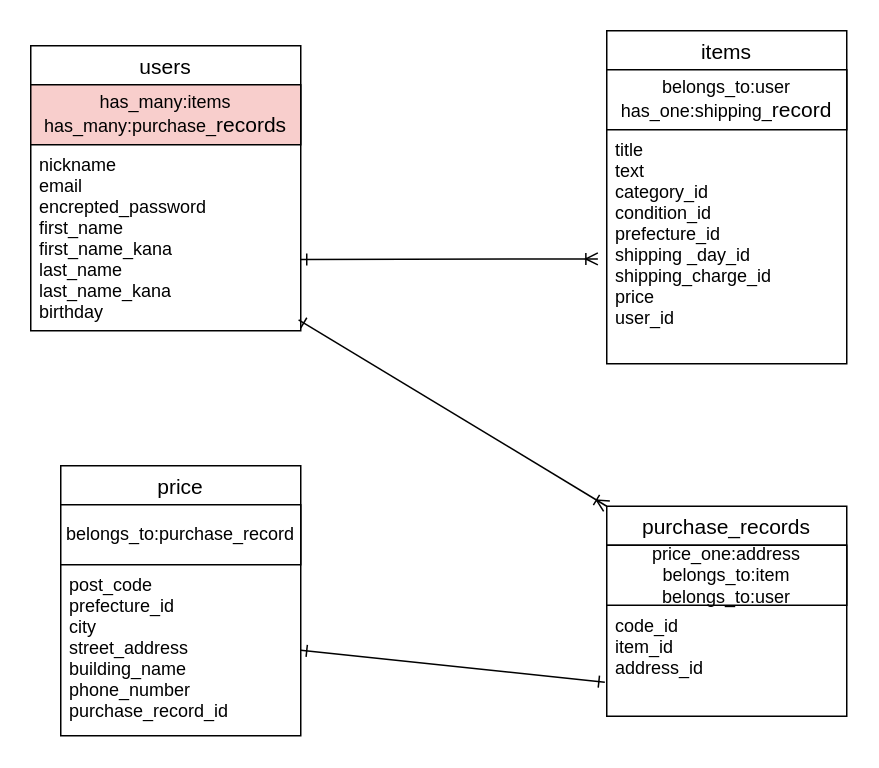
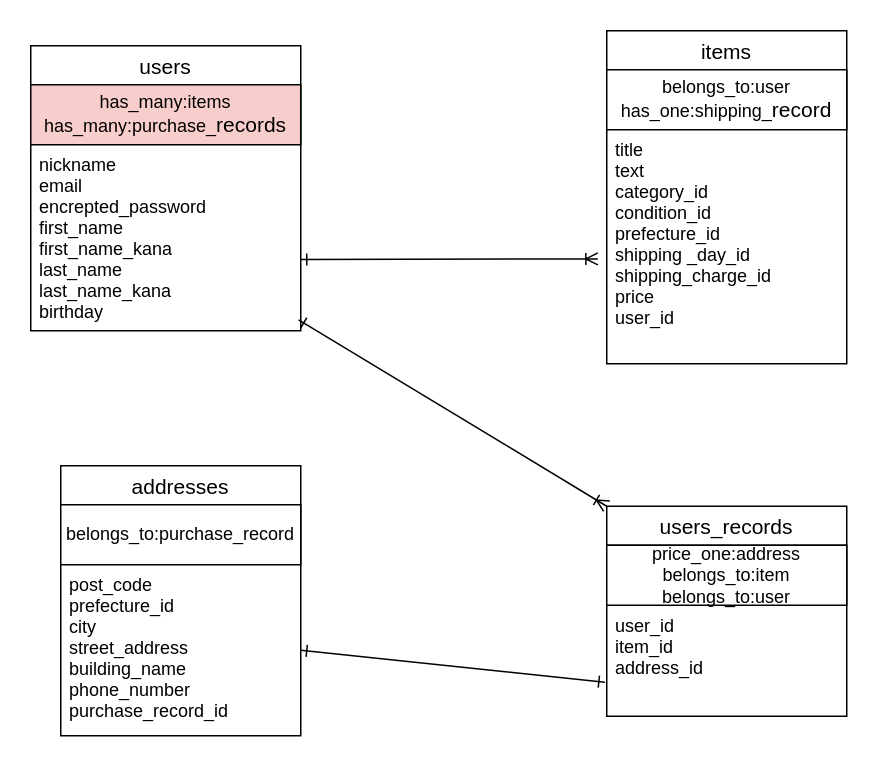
(180, 487) -> (180, 487)
(726, 527) -> (726, 527)
(648, 626) -> (648, 626)
